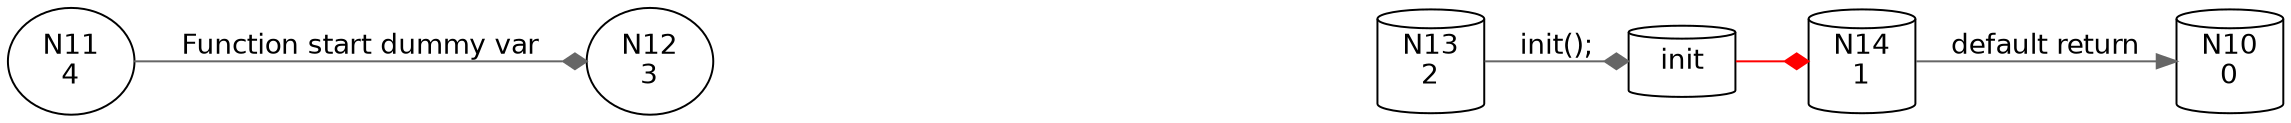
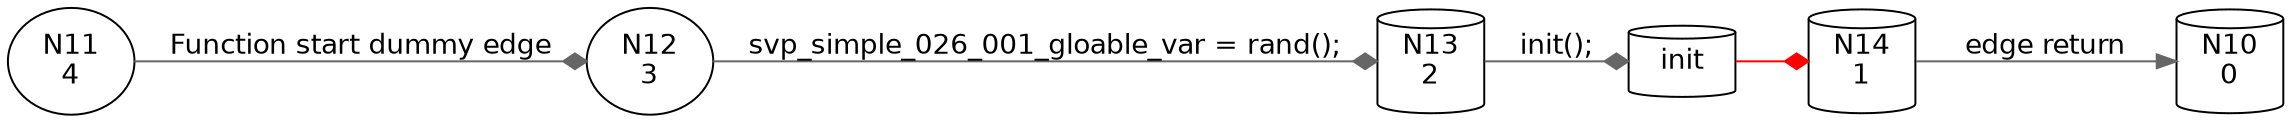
(361, 46) -> (361, 46)
(2046, 46) -> (2046, 46)
none -> (1033, 61)
